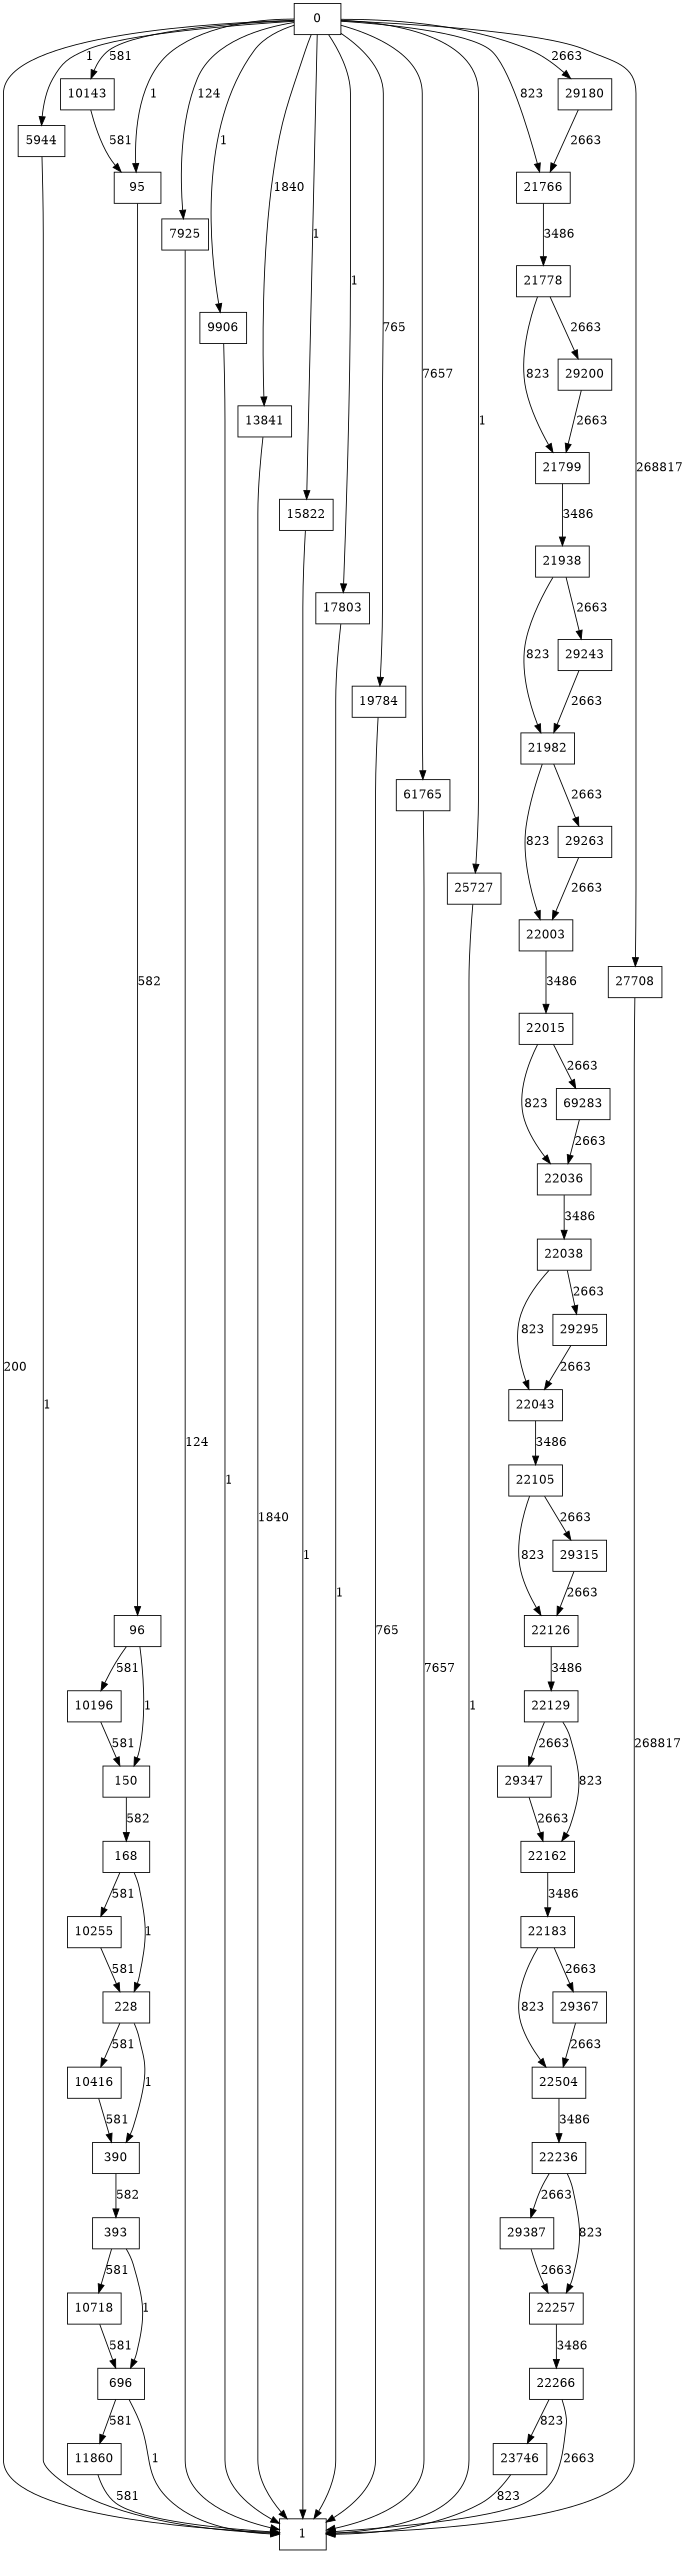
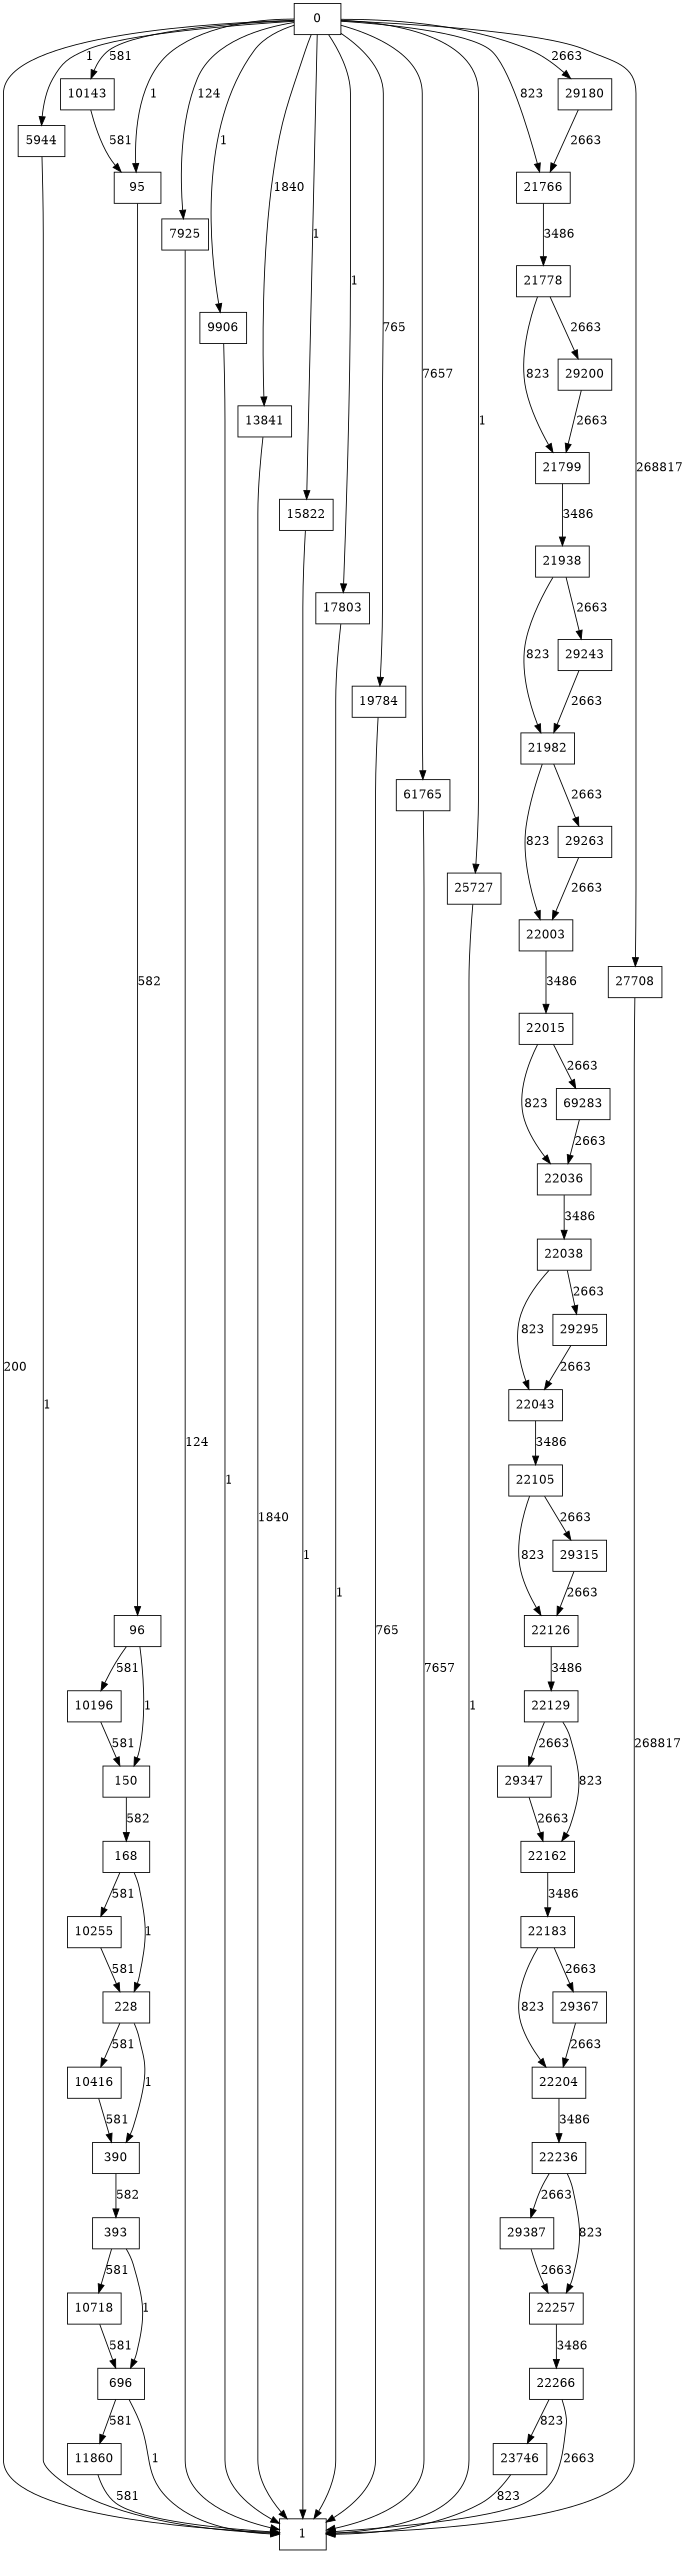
(559, 2083) -> (559, 2083)
